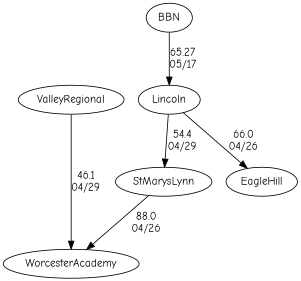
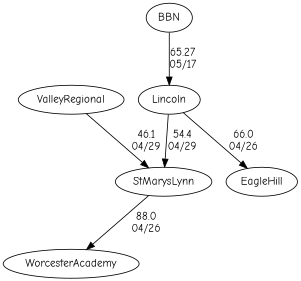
(71, 178) -> (114, 138)
